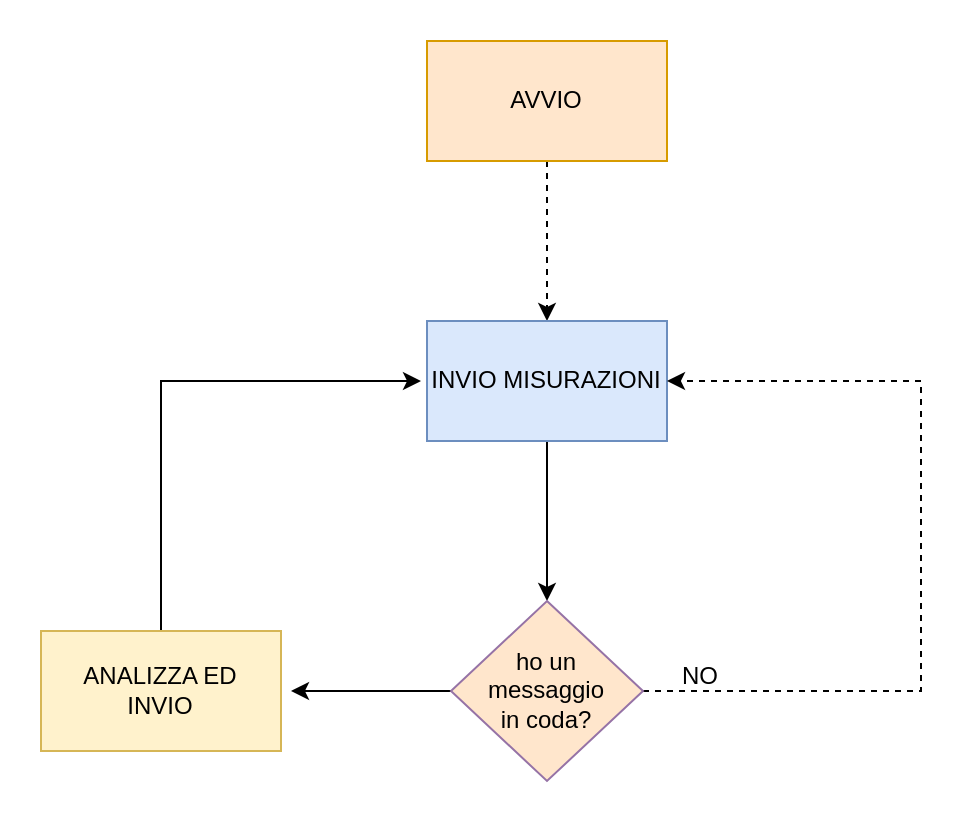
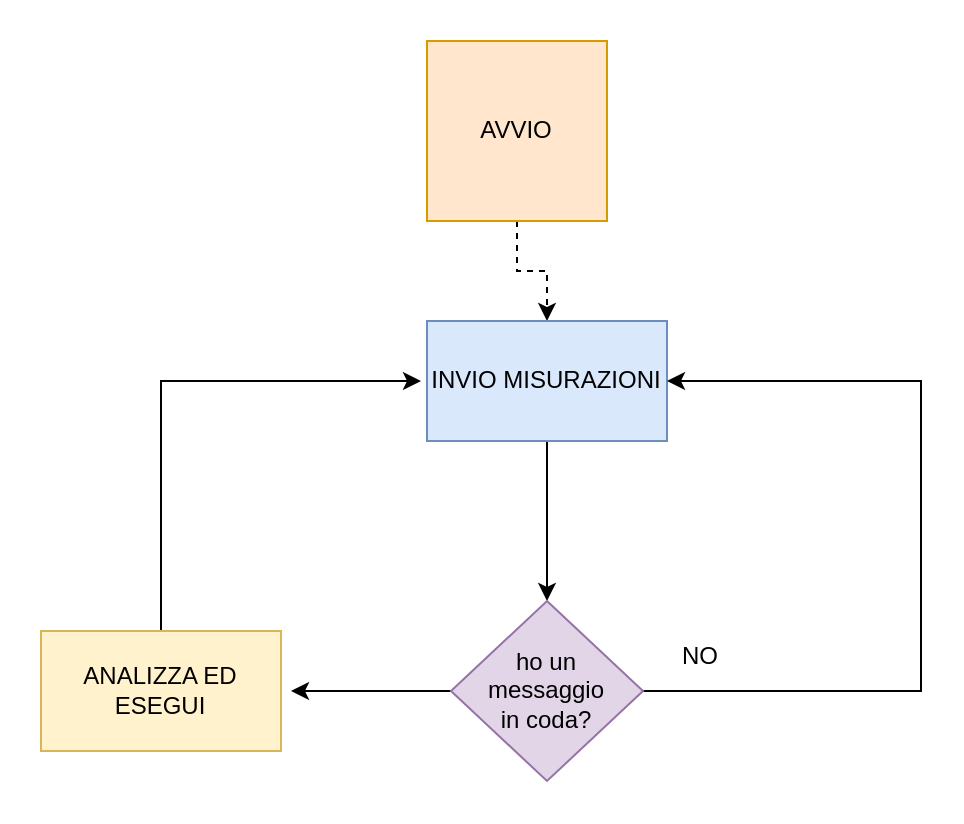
(547, 101) -> (517, 131)
(921, 553) -> (921, 553)
(709, 677) -> (709, 657)
(161, 691) -> (161, 691)
(547, 691) -> (547, 691)
